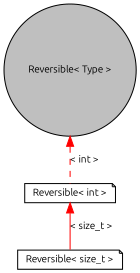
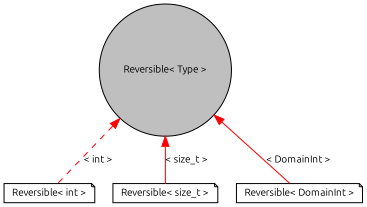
none -> (299, 193)
(70, 231) -> (165, 165)
